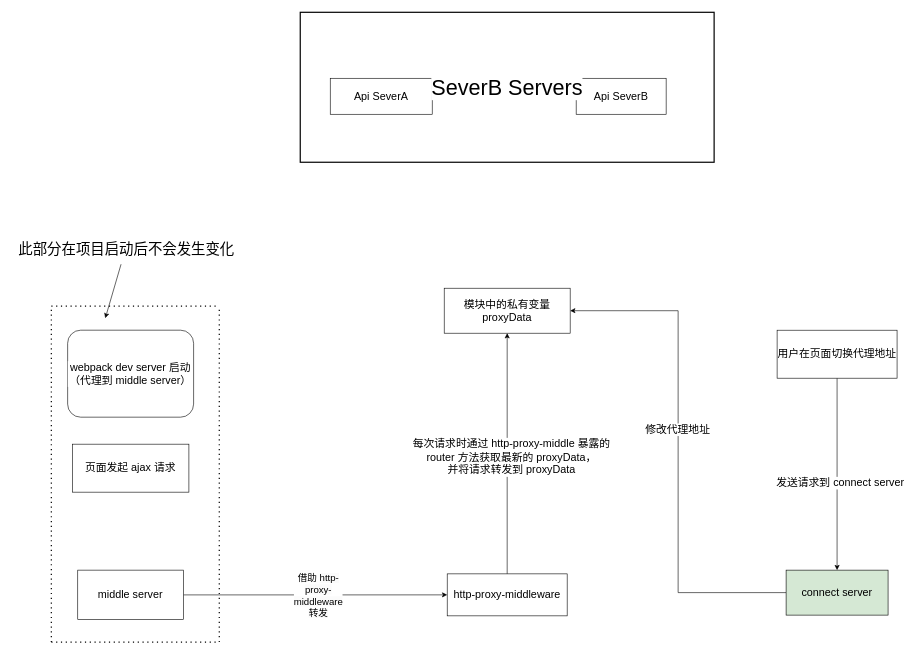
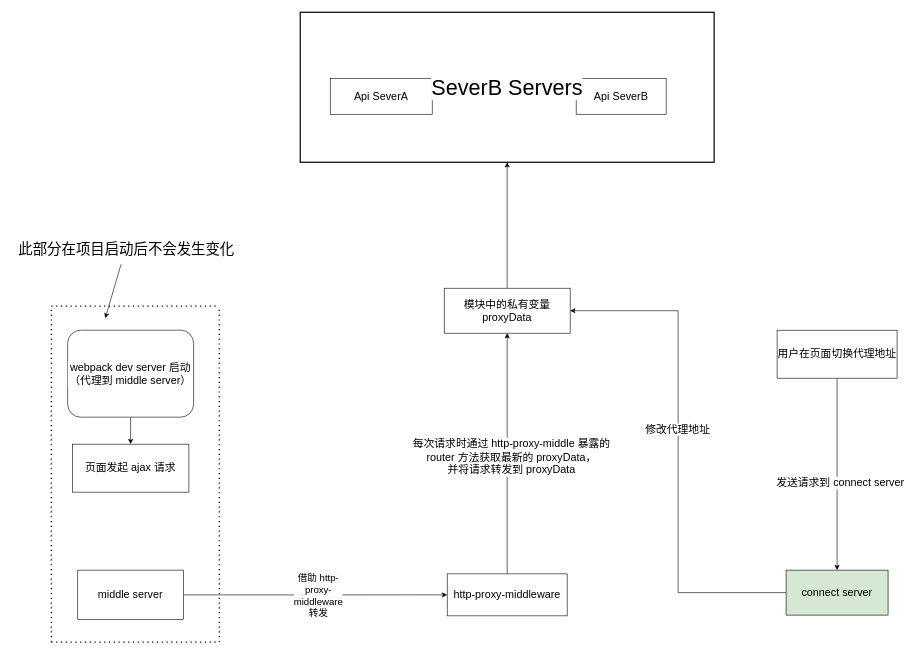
none -> (507, 167)
none -> (131, 428)
